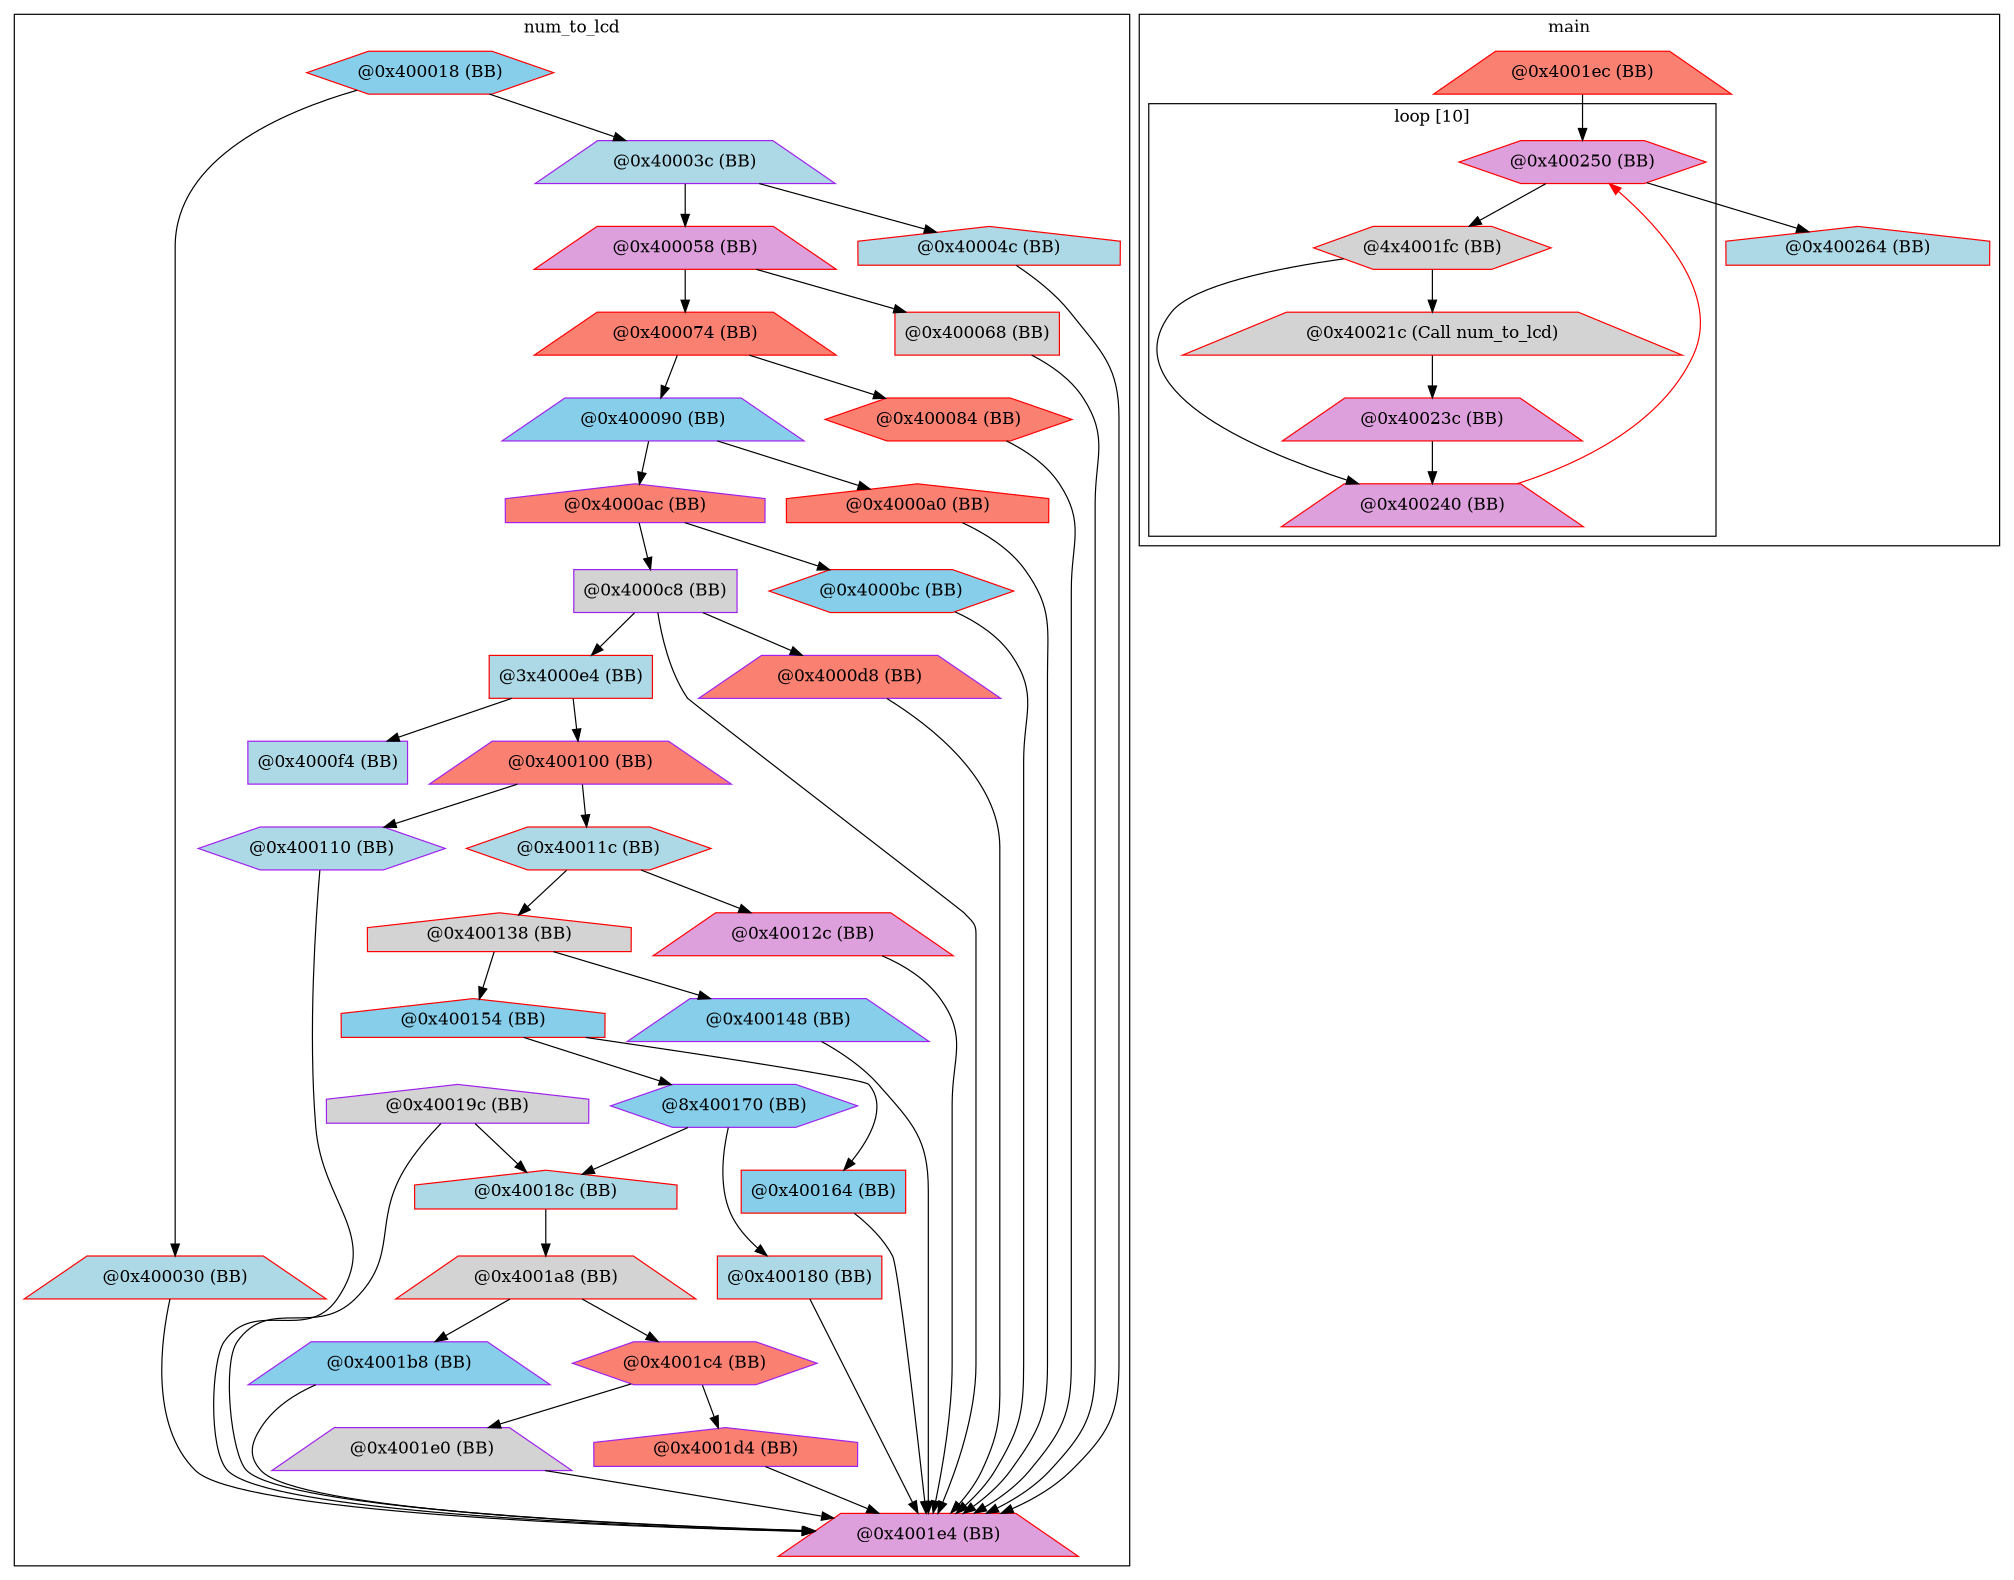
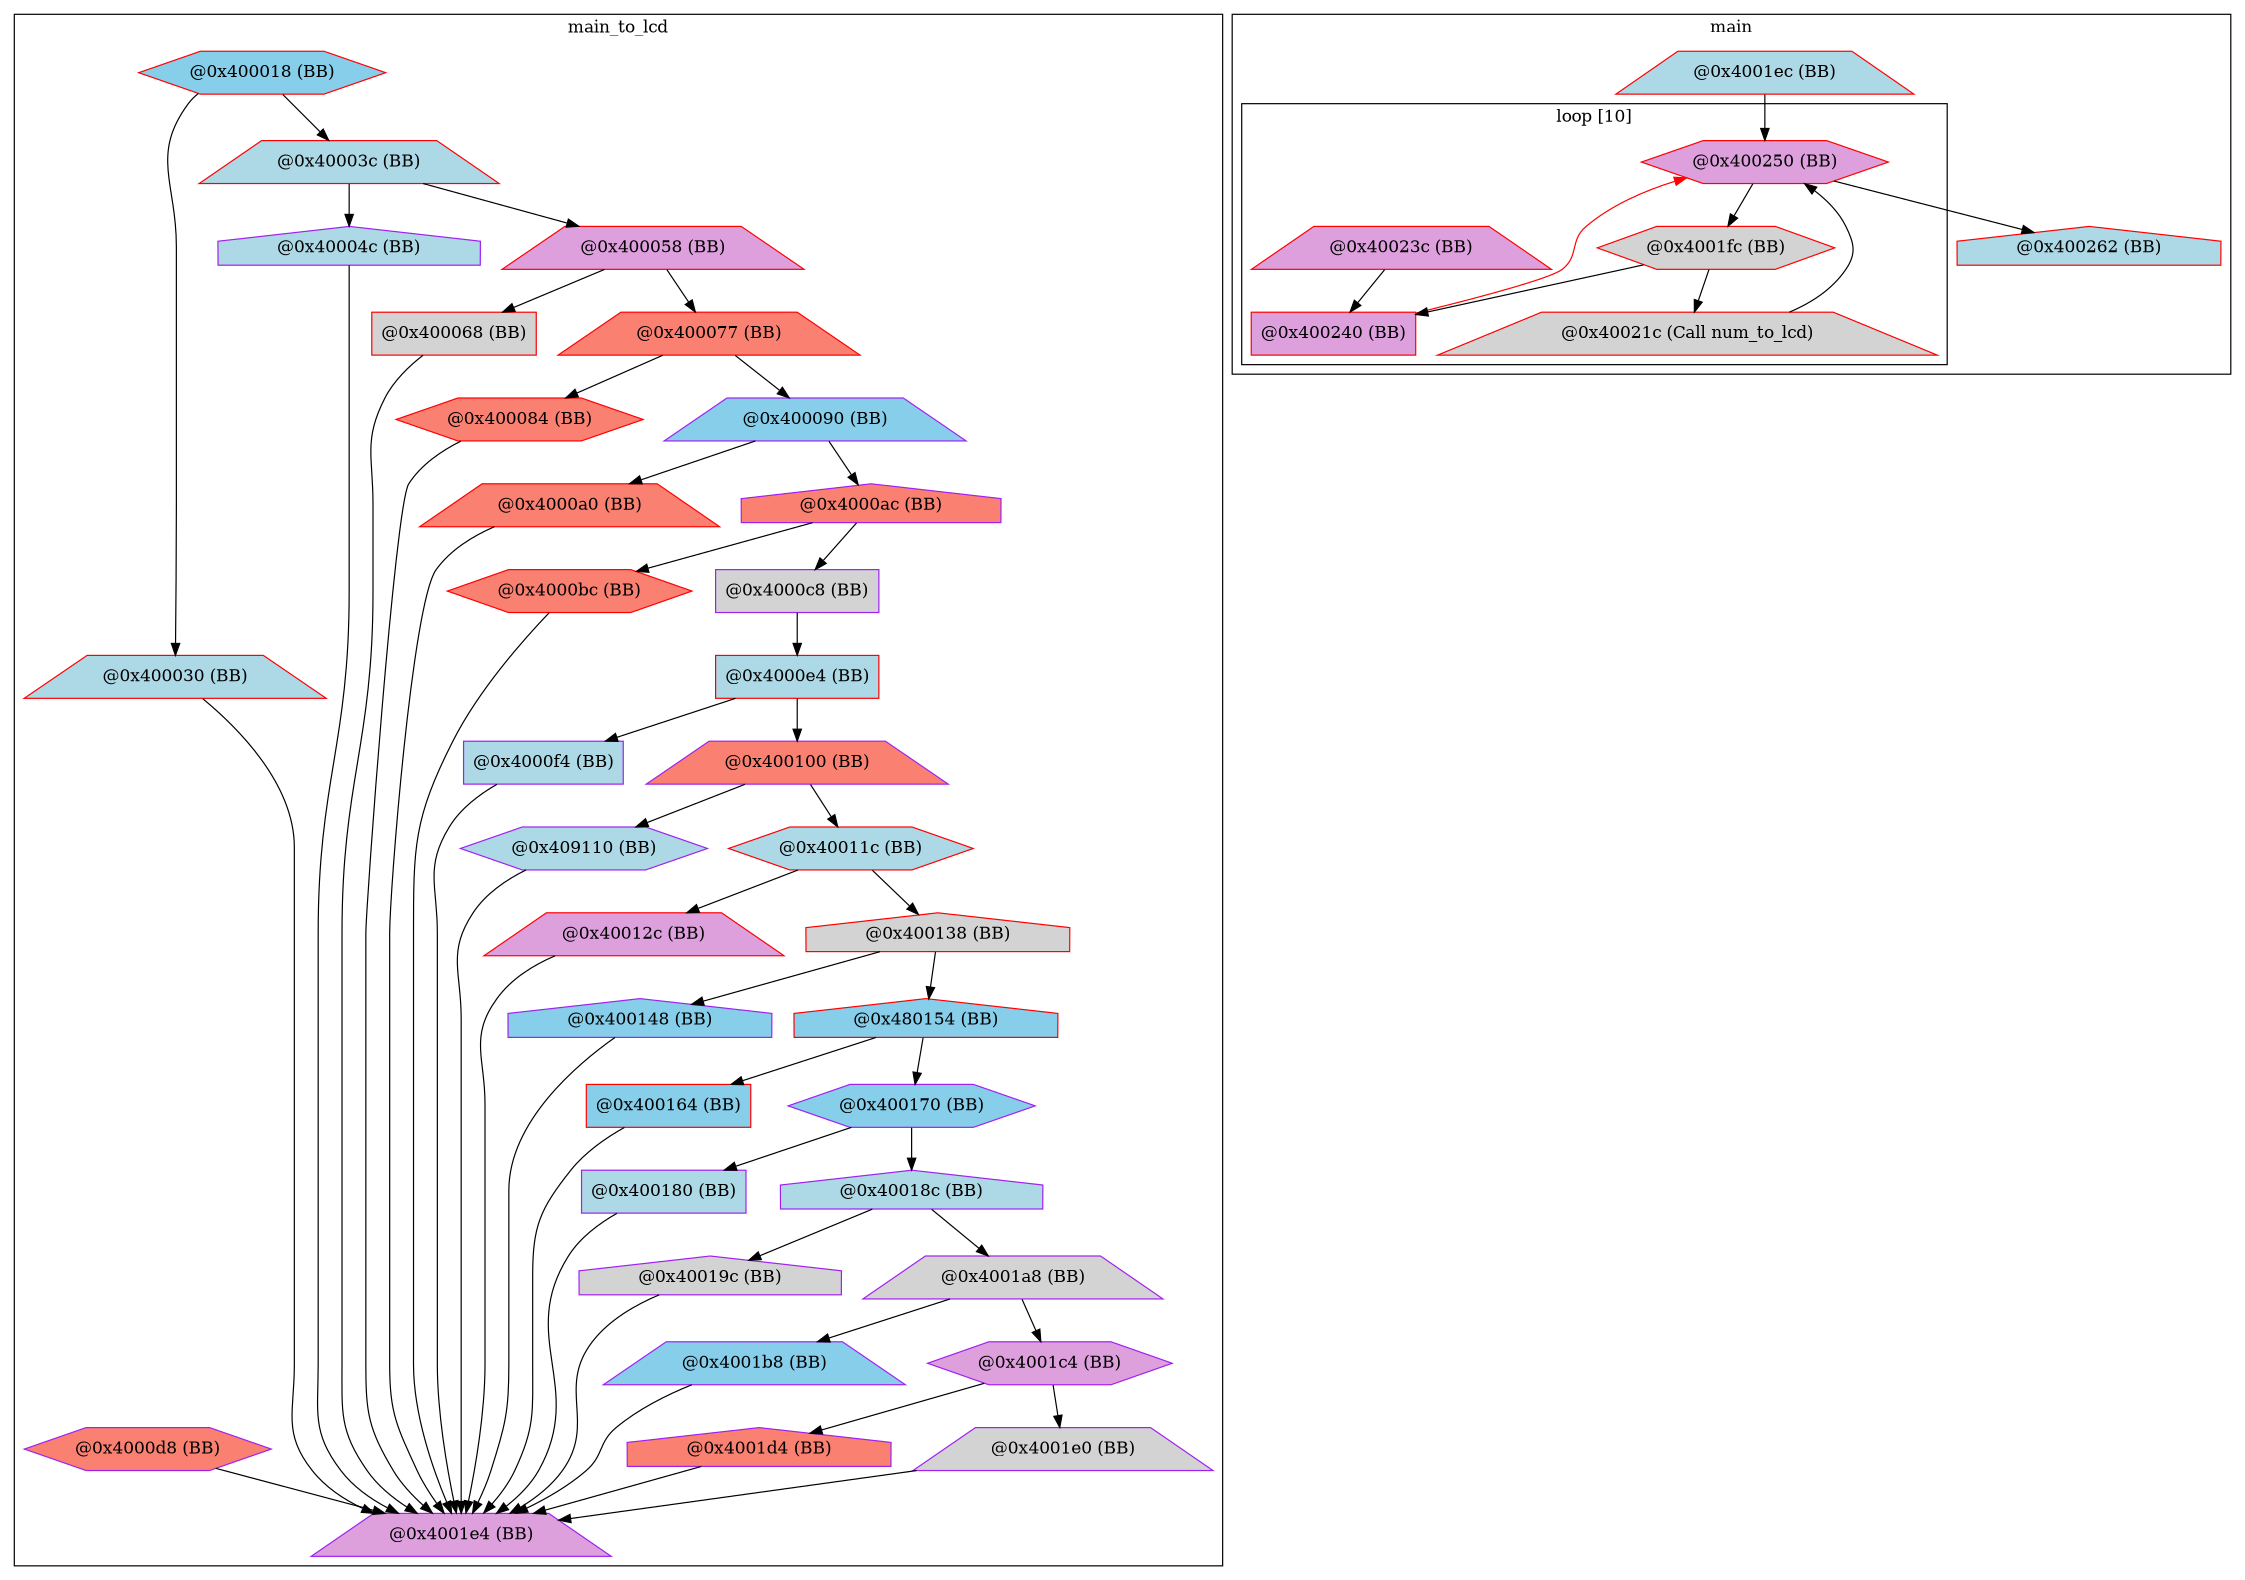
(572, 28) -> (618, 28)
(1583, 73) -> (1765, 73)
(685, 162) -> (349, 162)
(989, 248) -> (349, 248)
(1432, 248) -> (1716, 248)
(1858, 248) -> (2089, 248)
(685, 334) -> (709, 334)
(1432, 371) -> (1851, 260)
(918, 505) -> (570, 505)
(1432, 505) -> (1333, 334)
(891, 591) -> (570, 591)
(747, 632) -> none
(571, 677) -> (797, 677)
(850, 677) -> (148, 1449)
(322, 848) -> (584, 848)
(976, 987) -> (437, 1131)
(473, 1020) -> (926, 1020)
(778, 1020) -> (640, 1020)
(734, 1106) -> (912, 1106)
(496, 1144) -> (816, 1232)
(546, 1192) -> (912, 1192)
(546, 1277) -> (1013, 1277)
(800, 1277) -> (664, 1192)
(695, 1363) -> (1050, 1363)
(928, 1535) -> (461, 1535)
